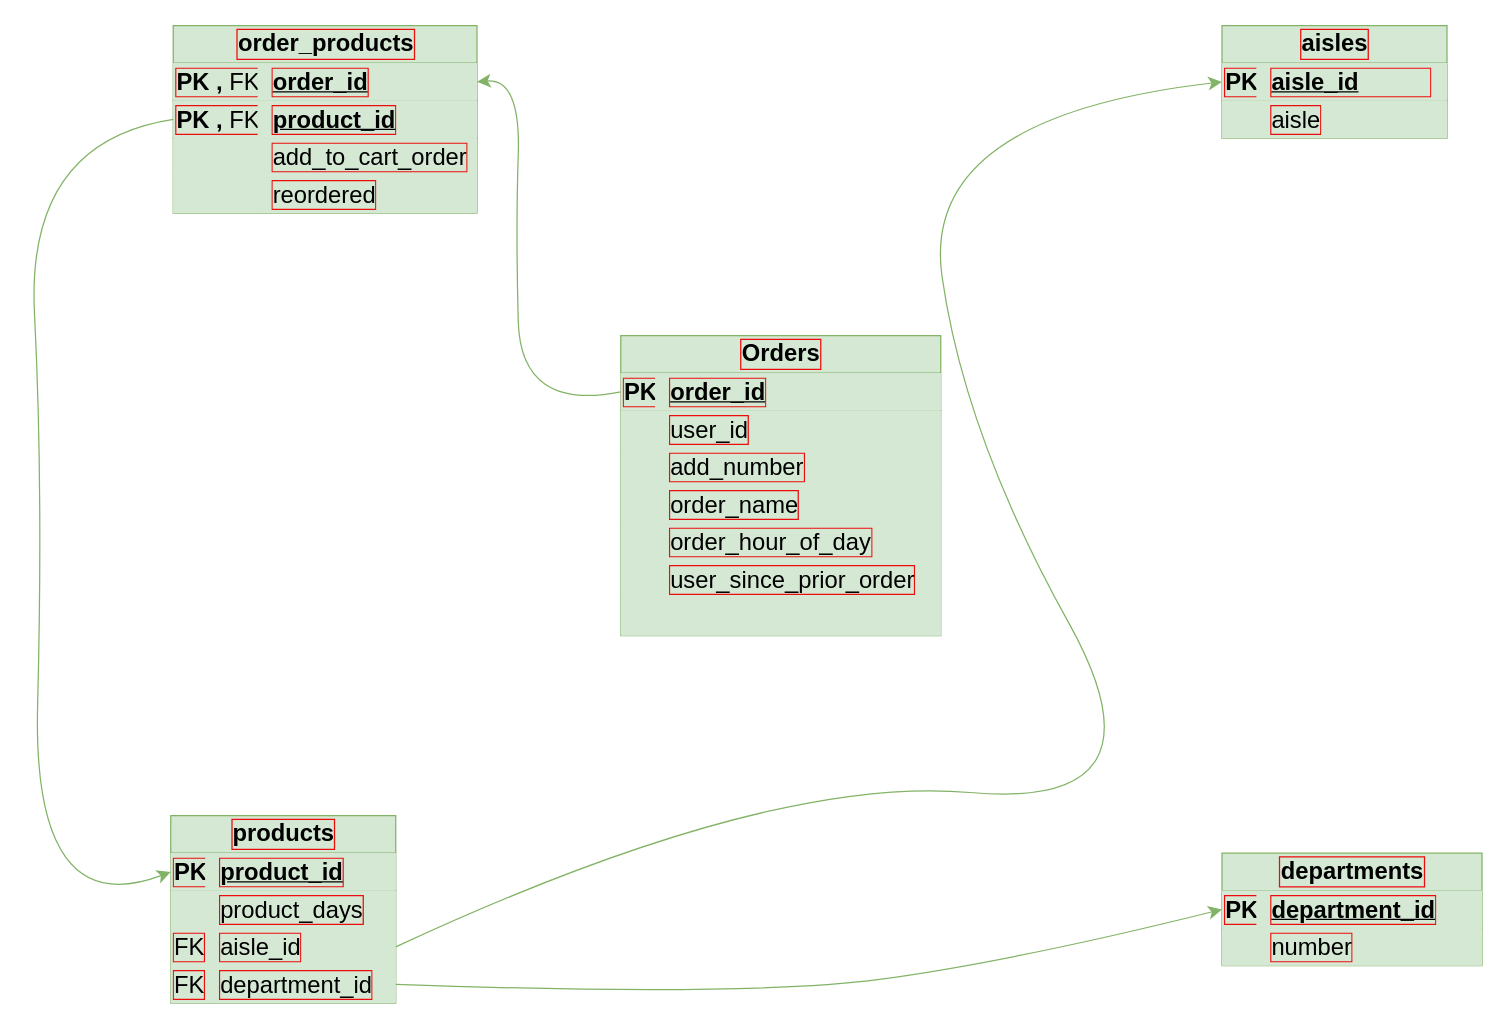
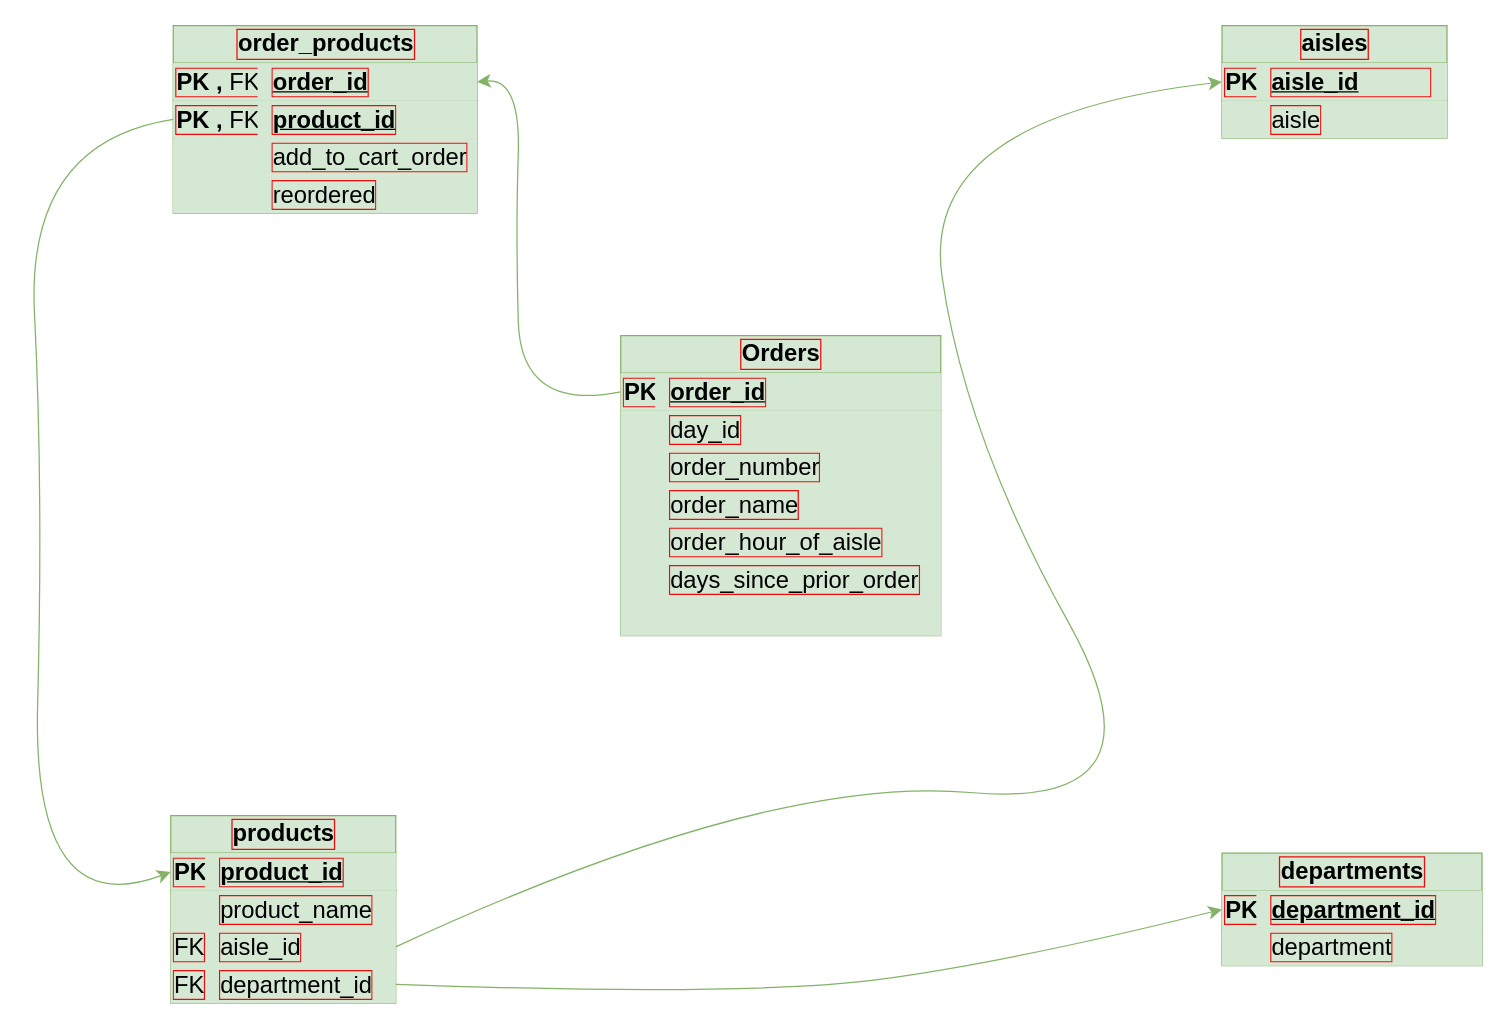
(713, 429) -> (706, 429)
(736, 467) -> (749, 467)
(782, 542) -> (790, 542)
(810, 579) -> (810, 579)
(299, 909) -> (299, 909)
(1311, 947) -> (1337, 947)
